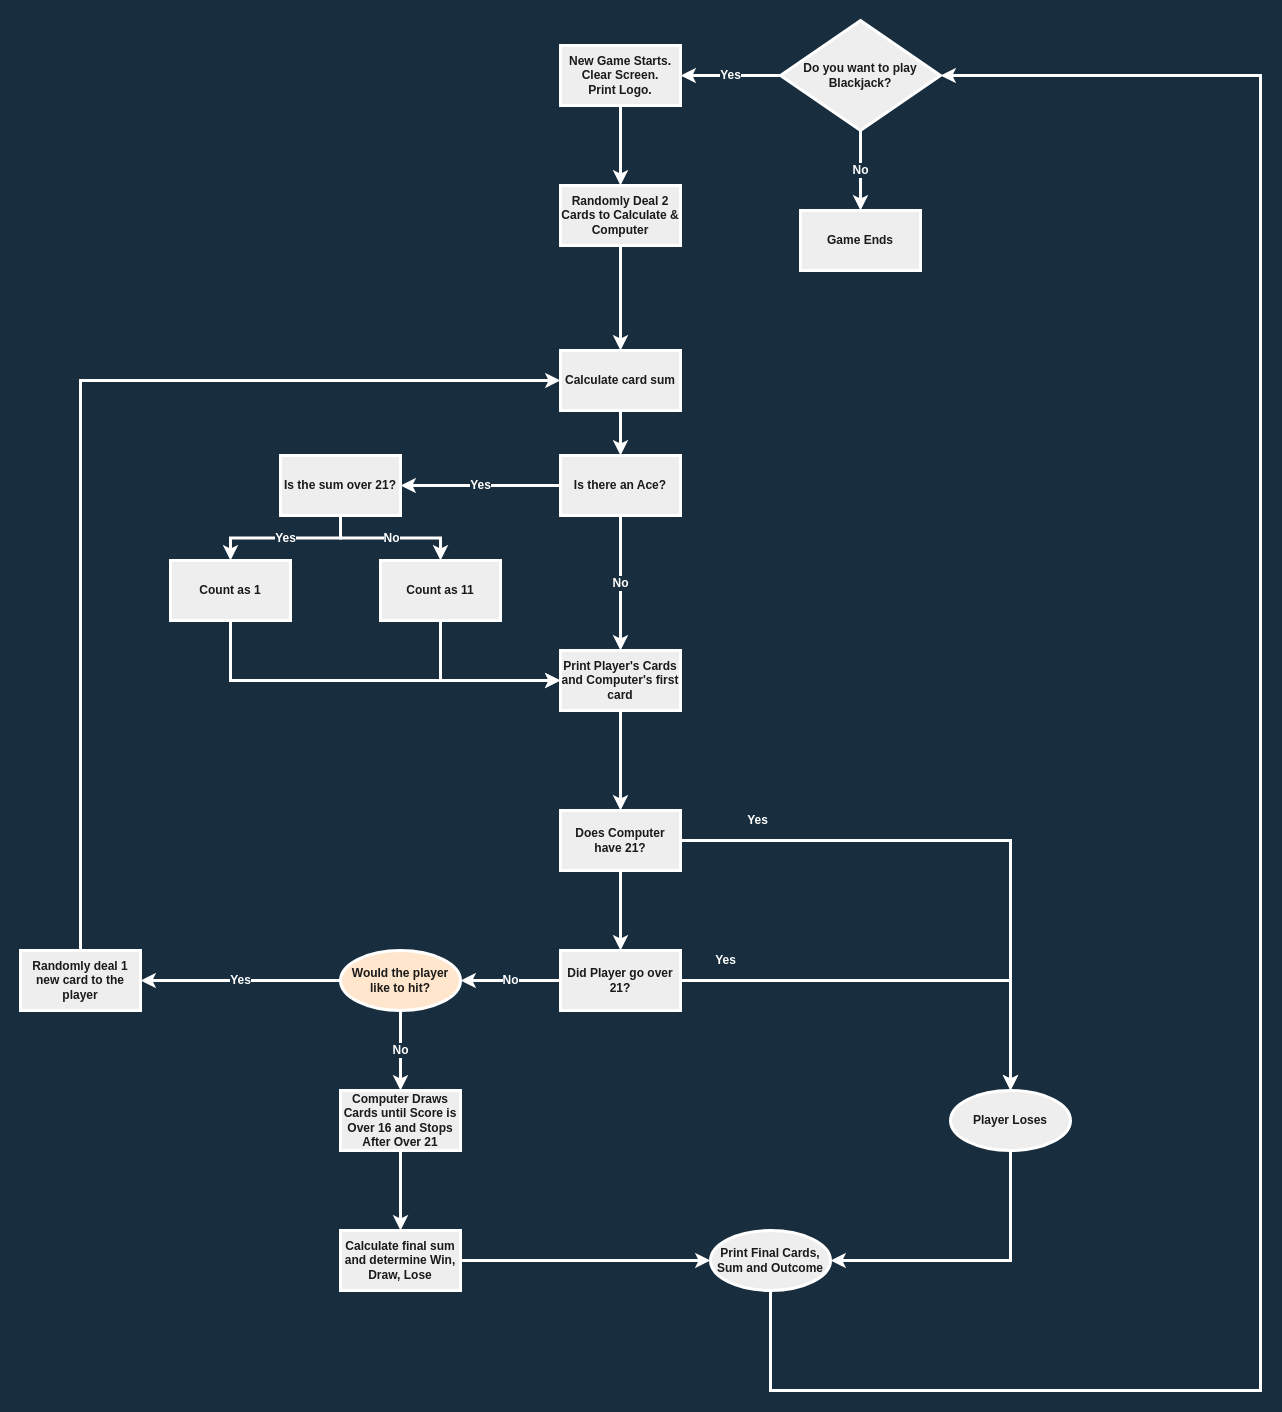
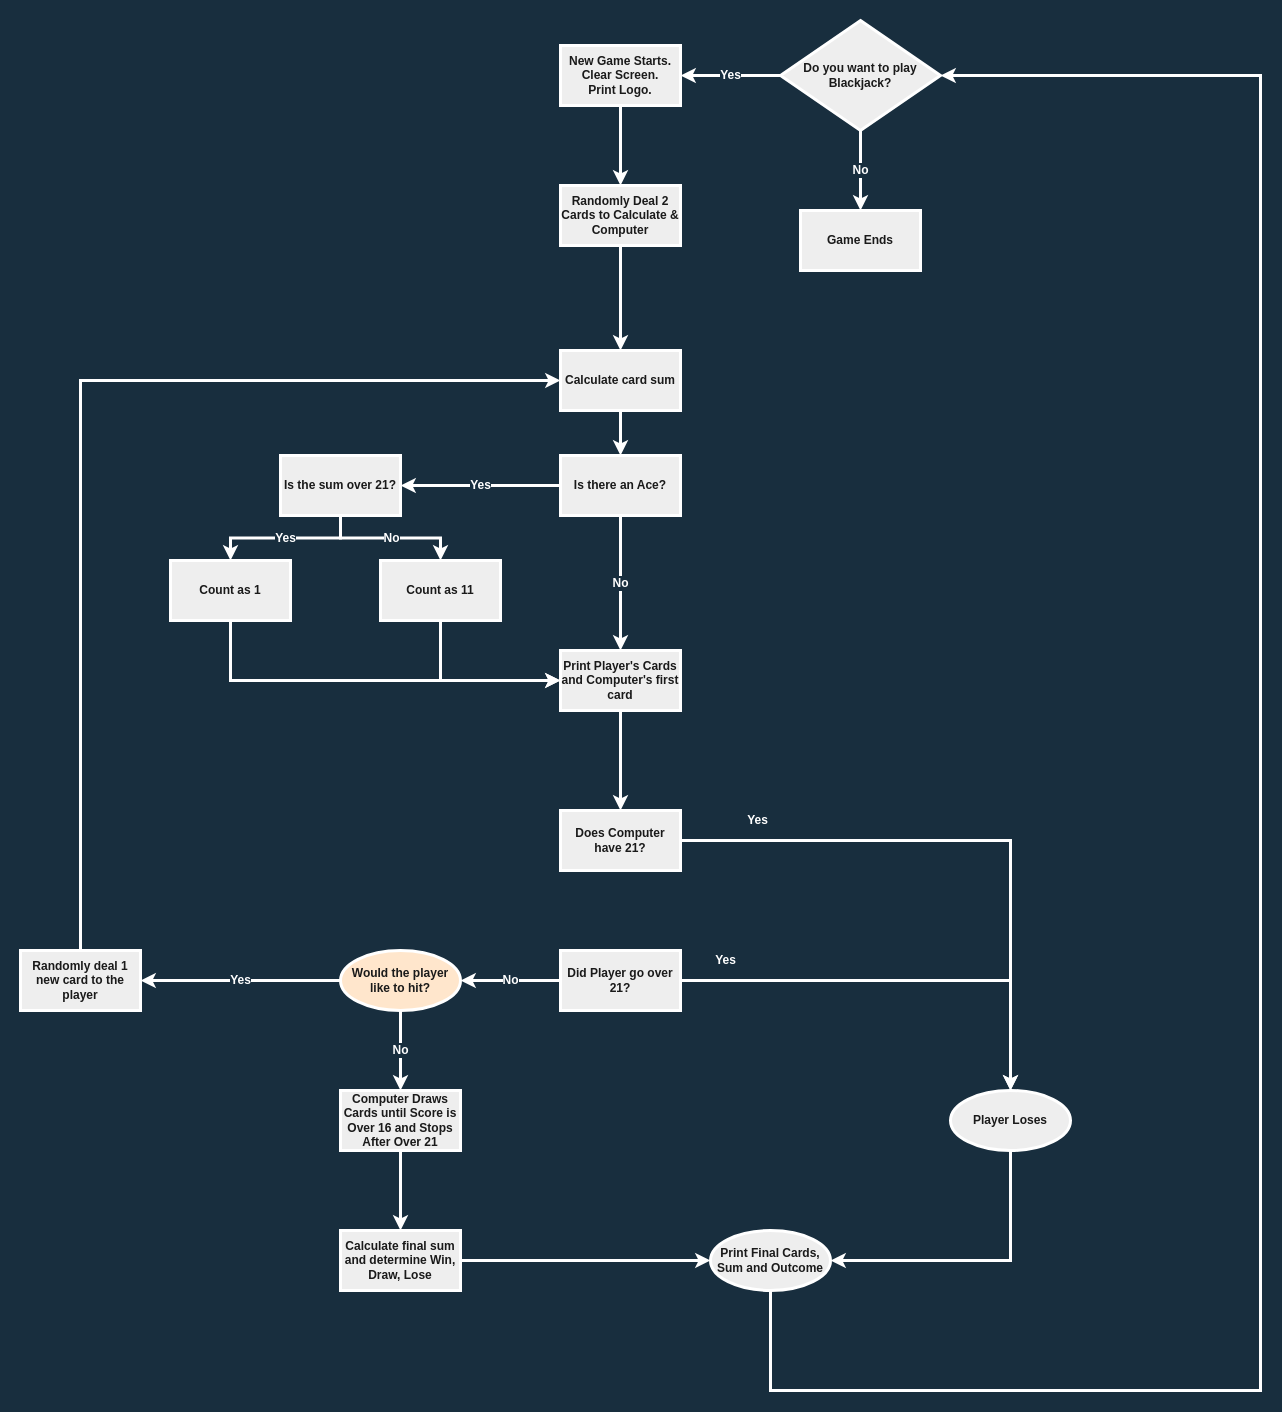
(621, 905) -> none
